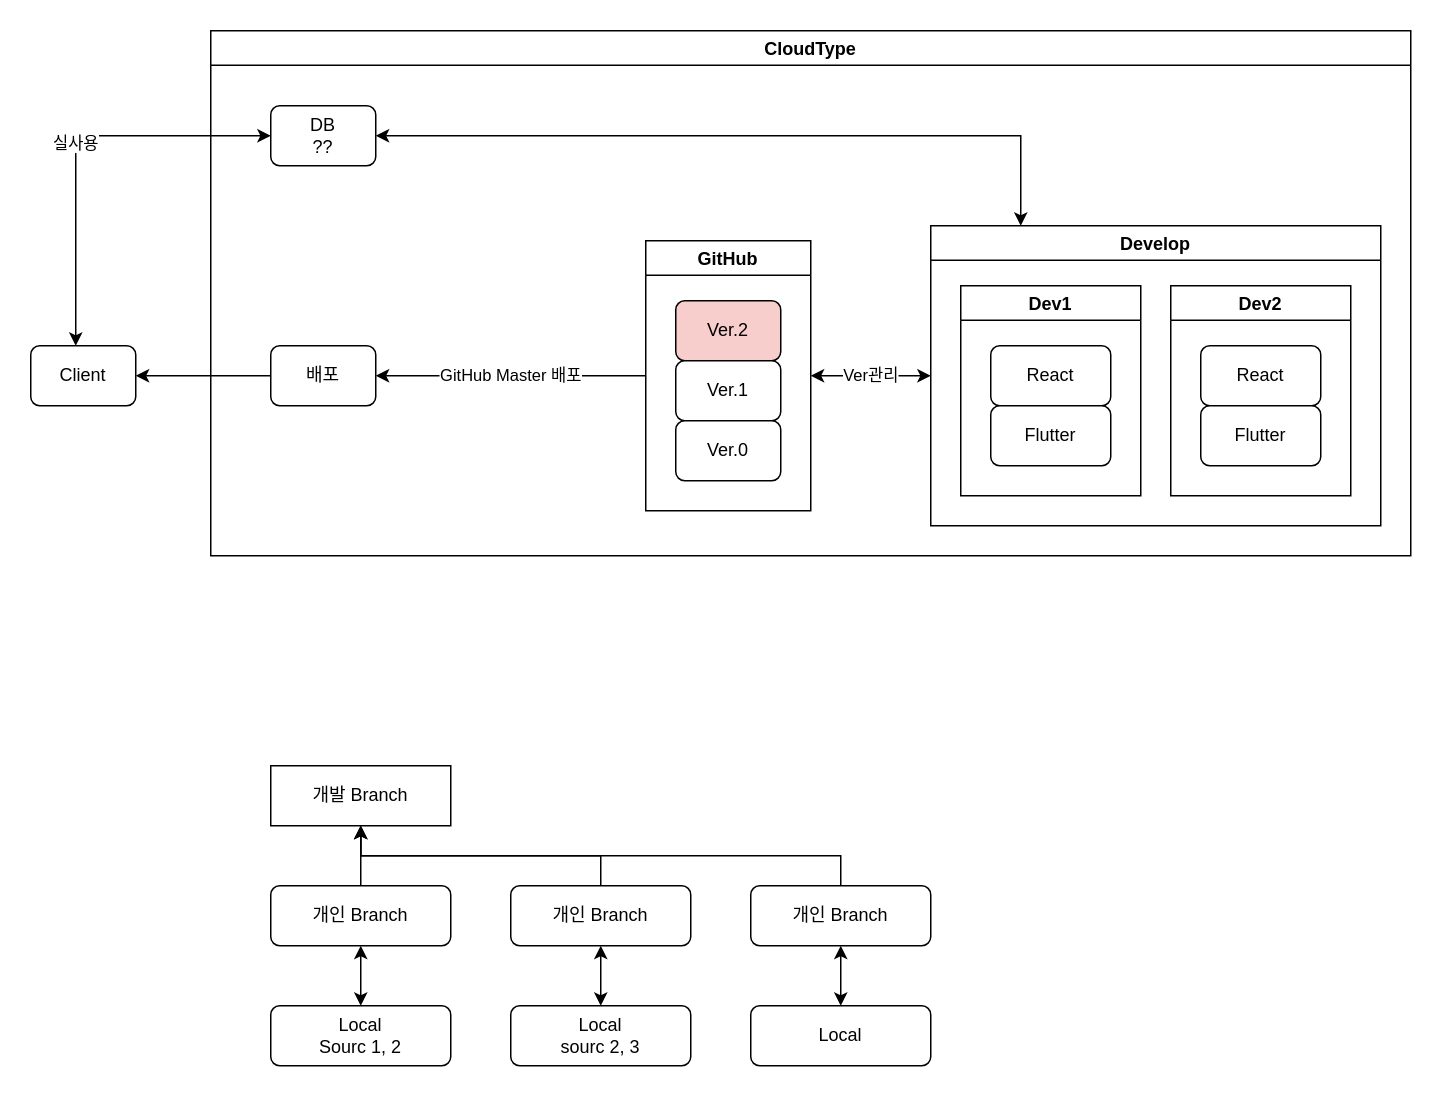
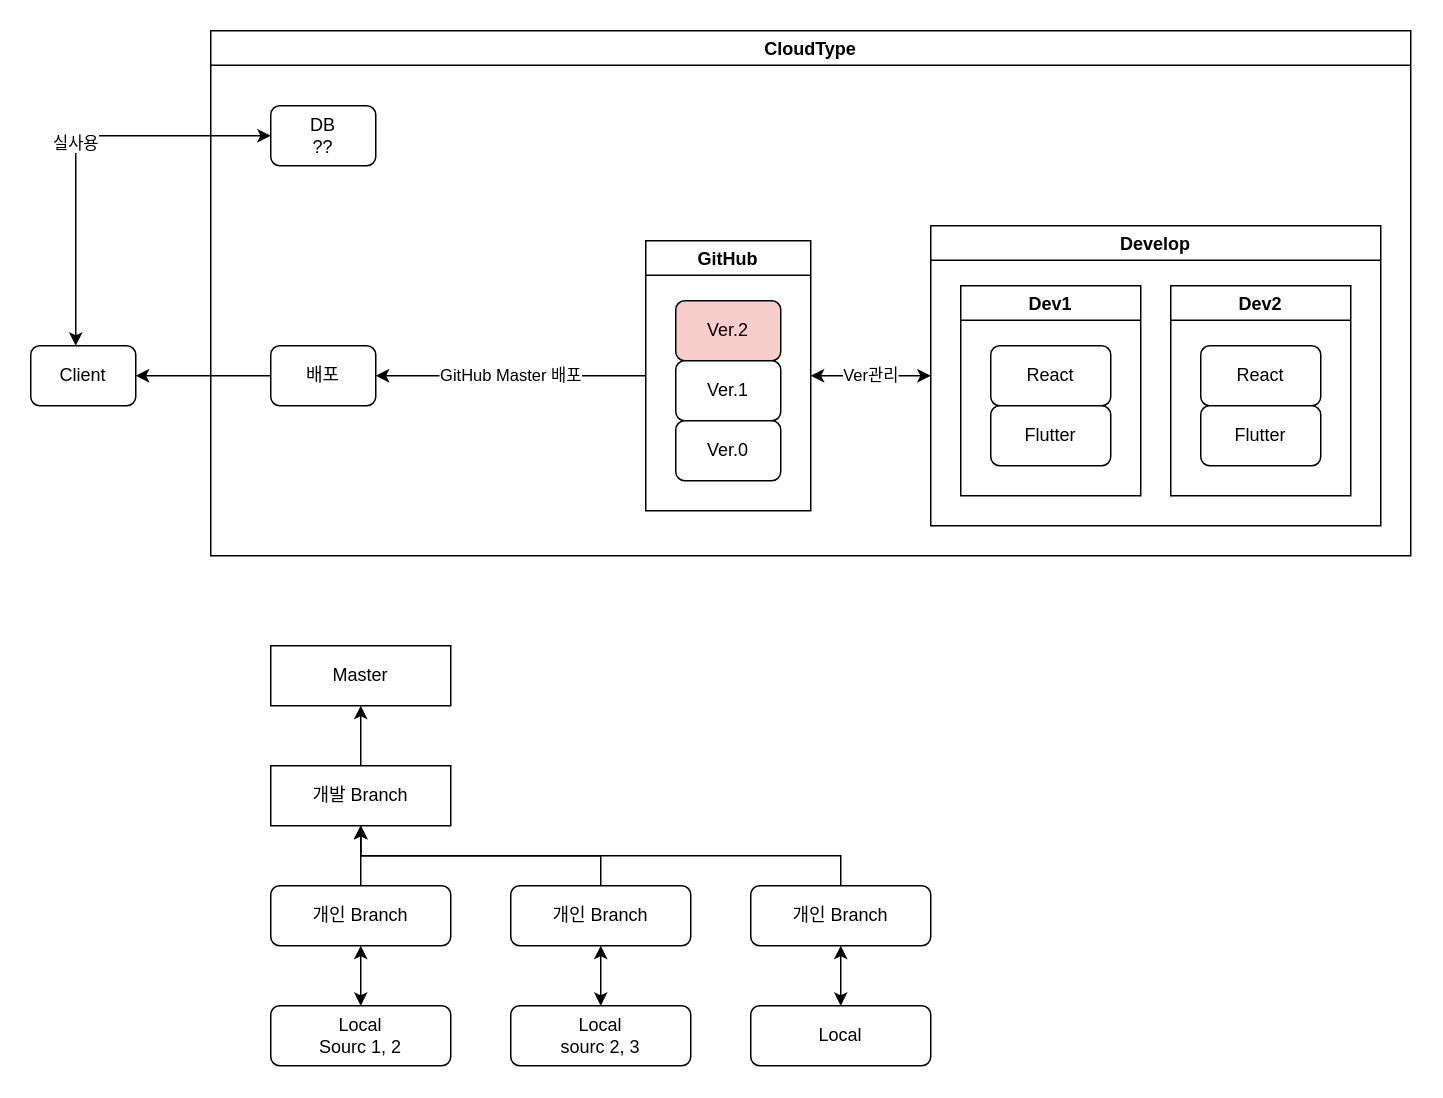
(744, 136) -> none
none -> (361, 676)
none -> (361, 741)
